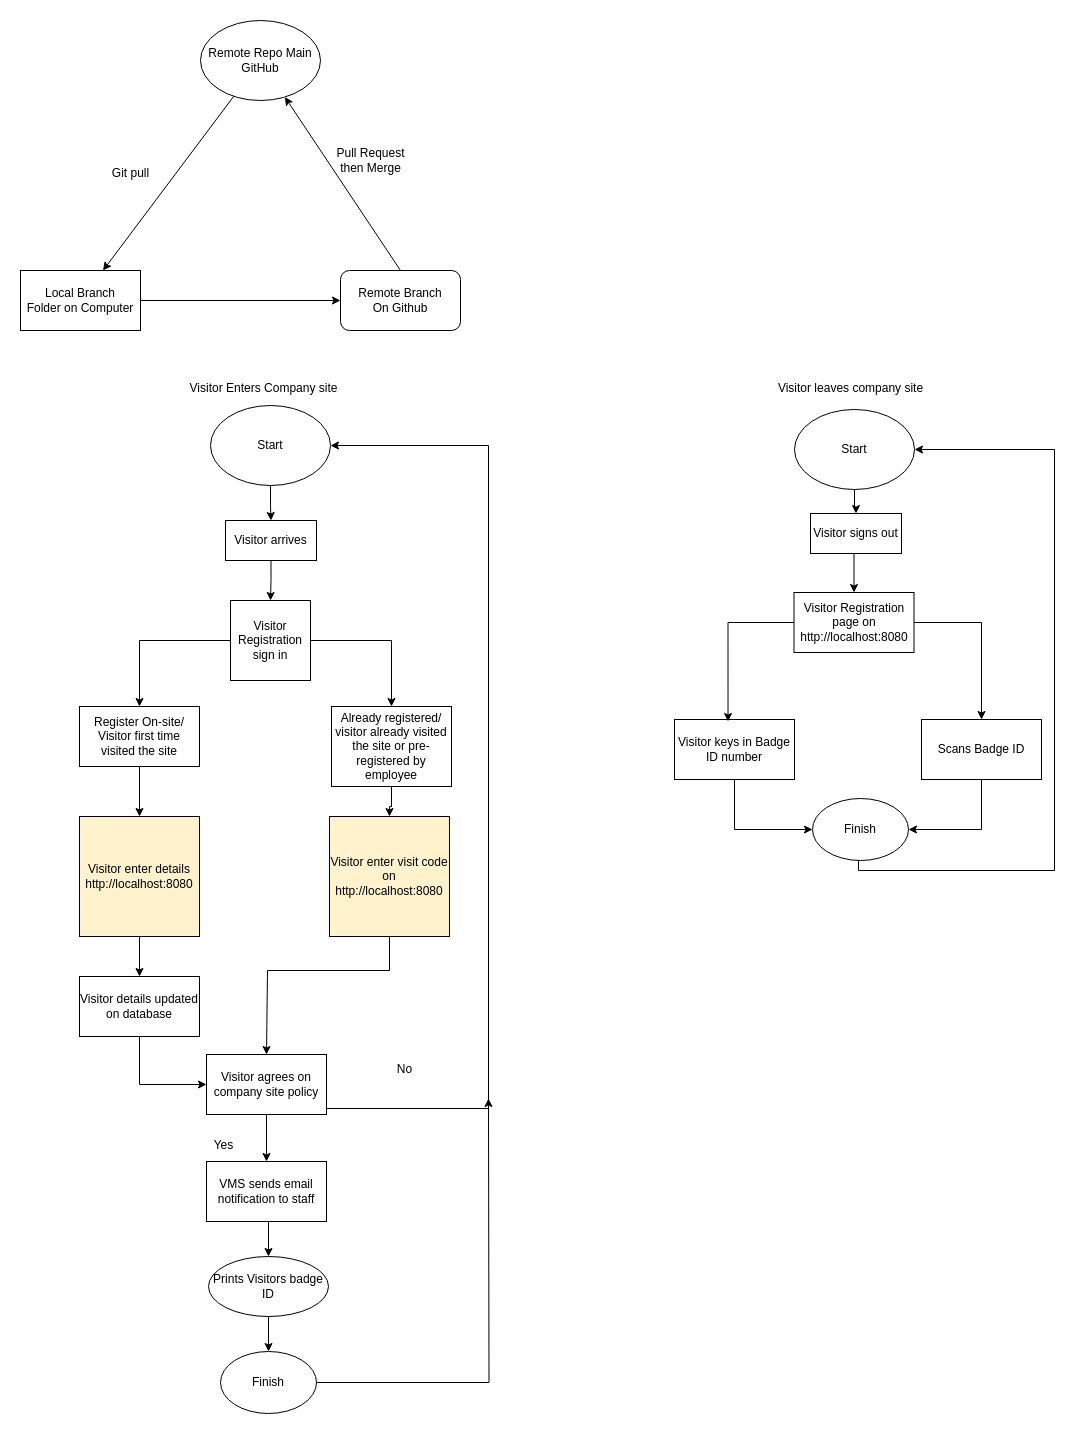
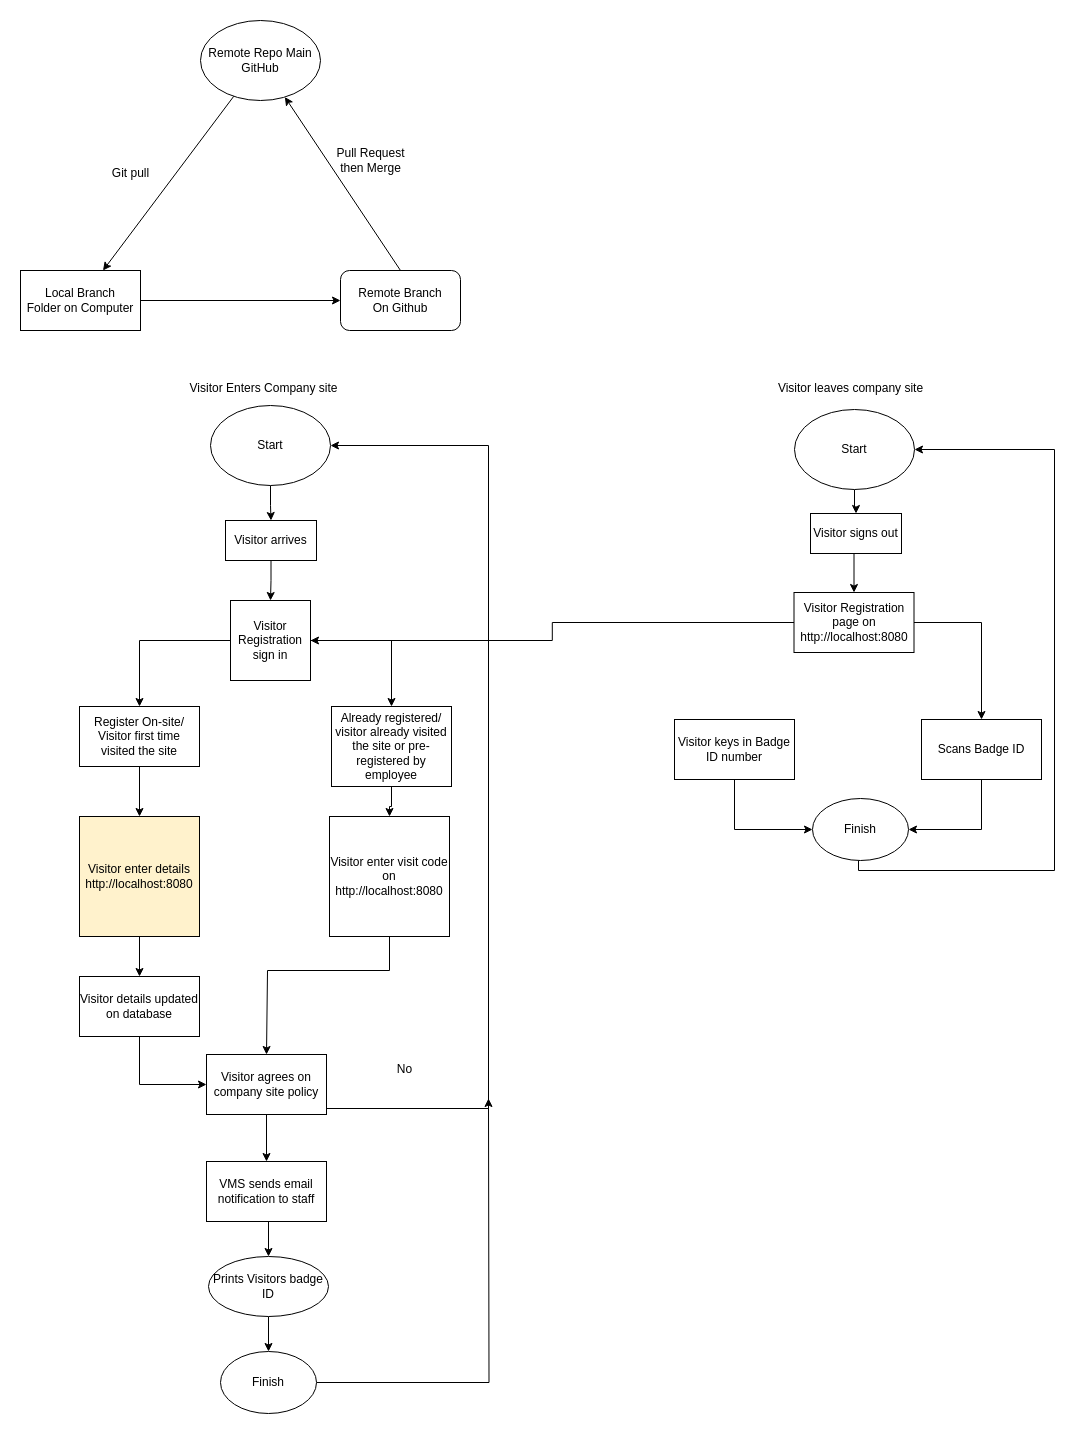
(728, 668) -> (552, 623)
(390, 877) -> (390, 877)
(224, 1146) -> none
